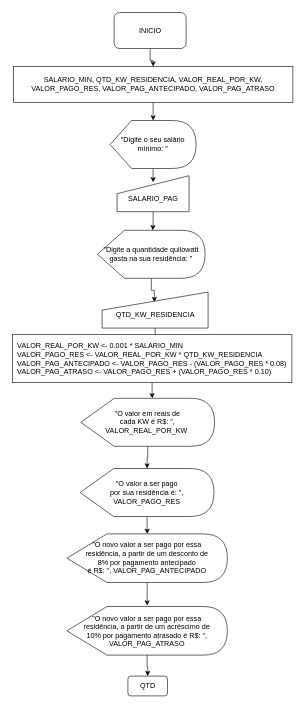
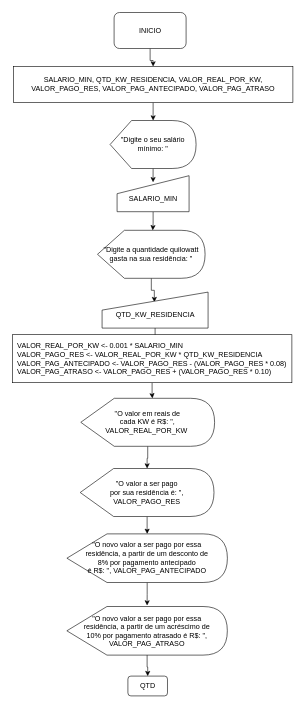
(153, 194) -> (153, 194)
